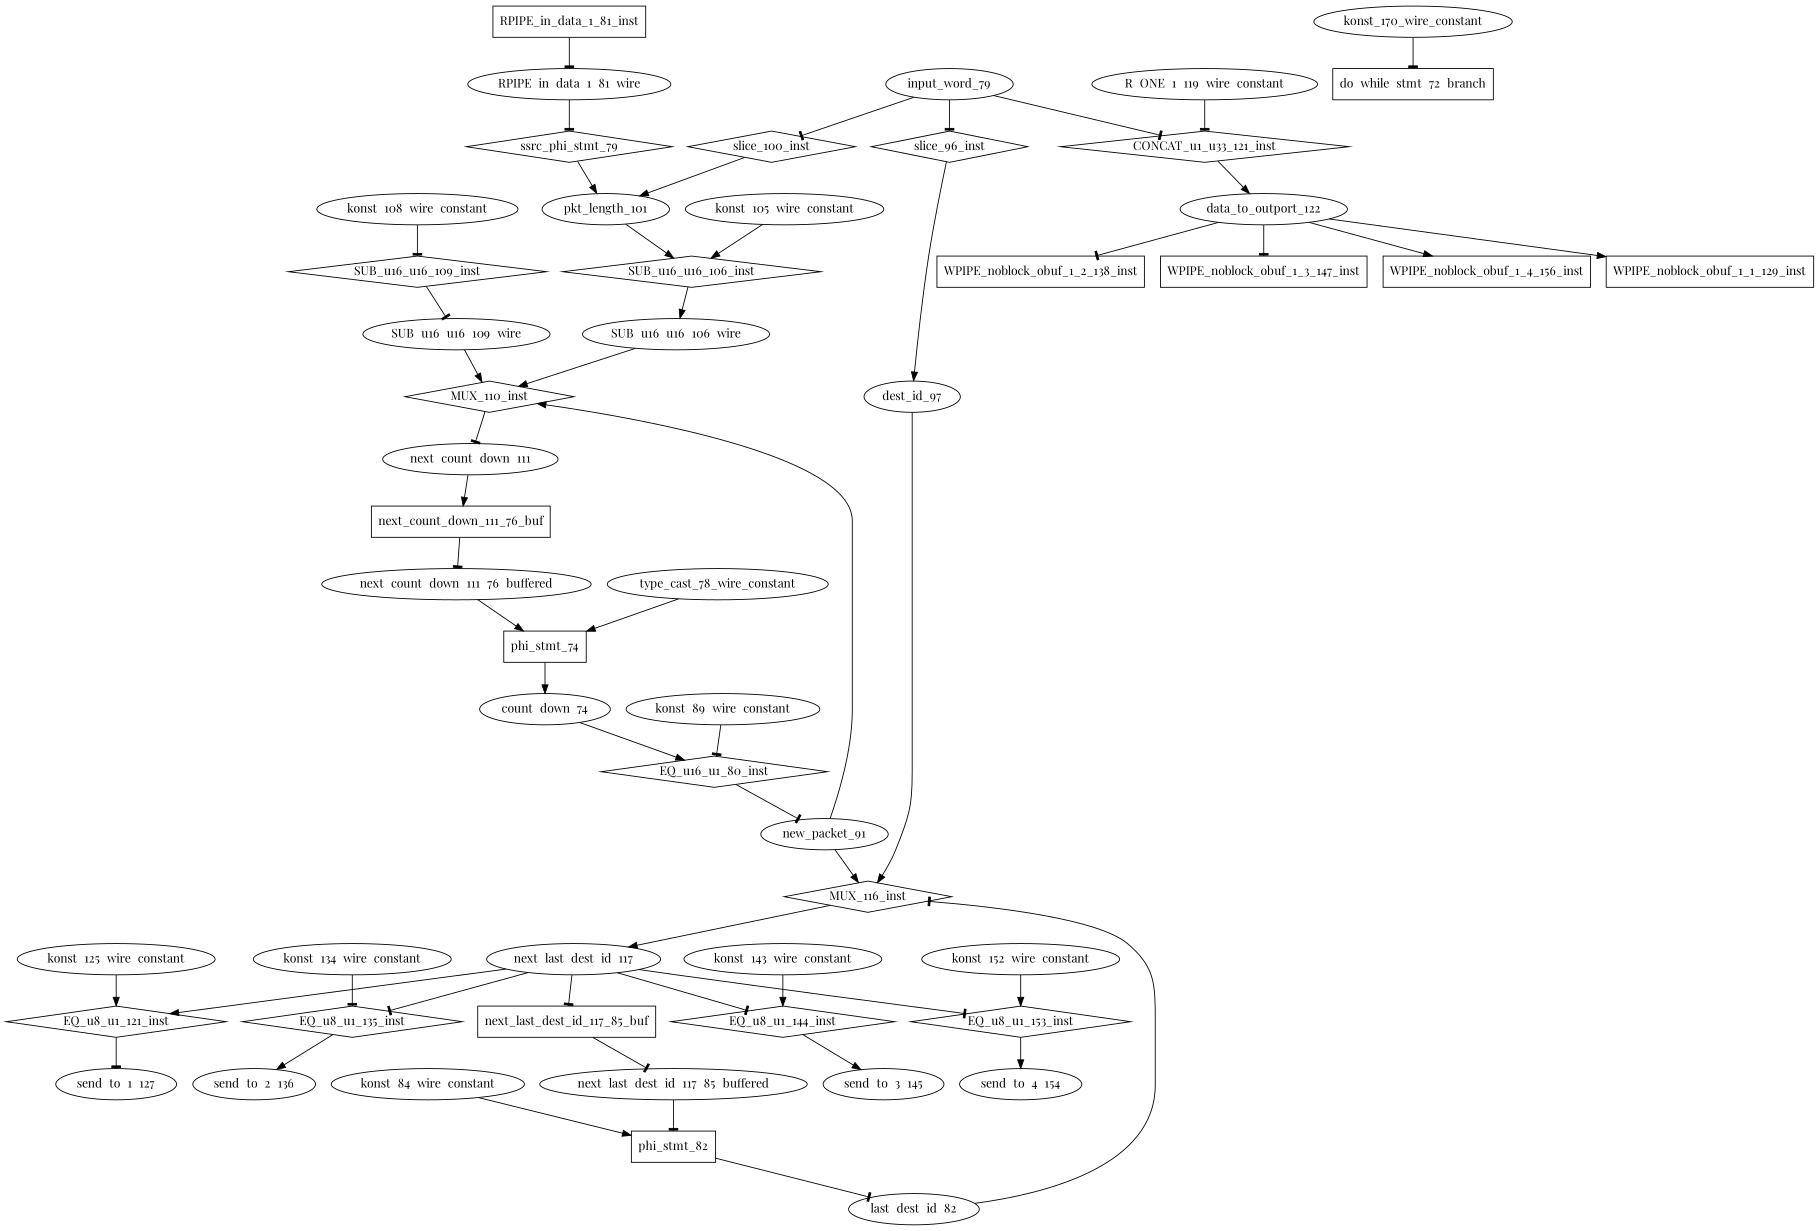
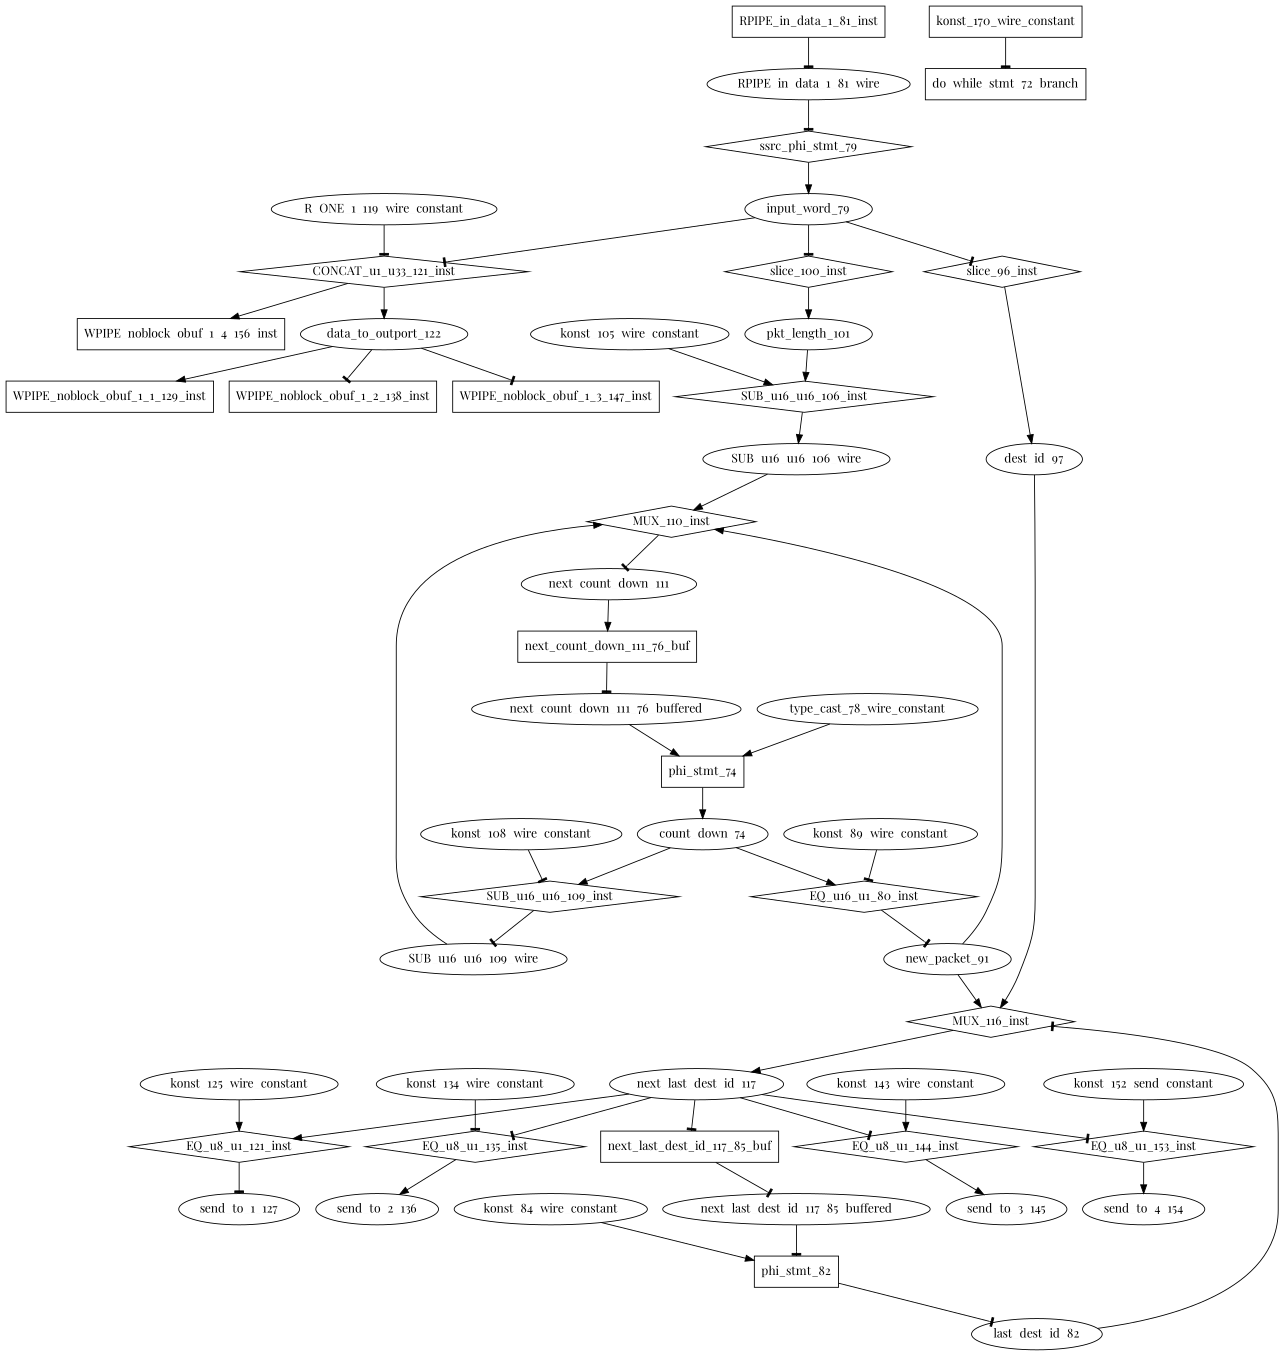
(1413, 22) -> (1006, 22)
(585, 174) -> (809, 174)
(1366, 238) -> (293, 300)
none -> (629, 865)
(1021, 959) -> (1144, 1084)
